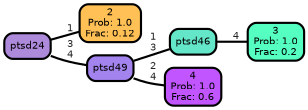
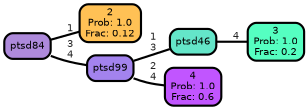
(27, 46) -> (27, 46)
(110, 68) -> (110, 68)
